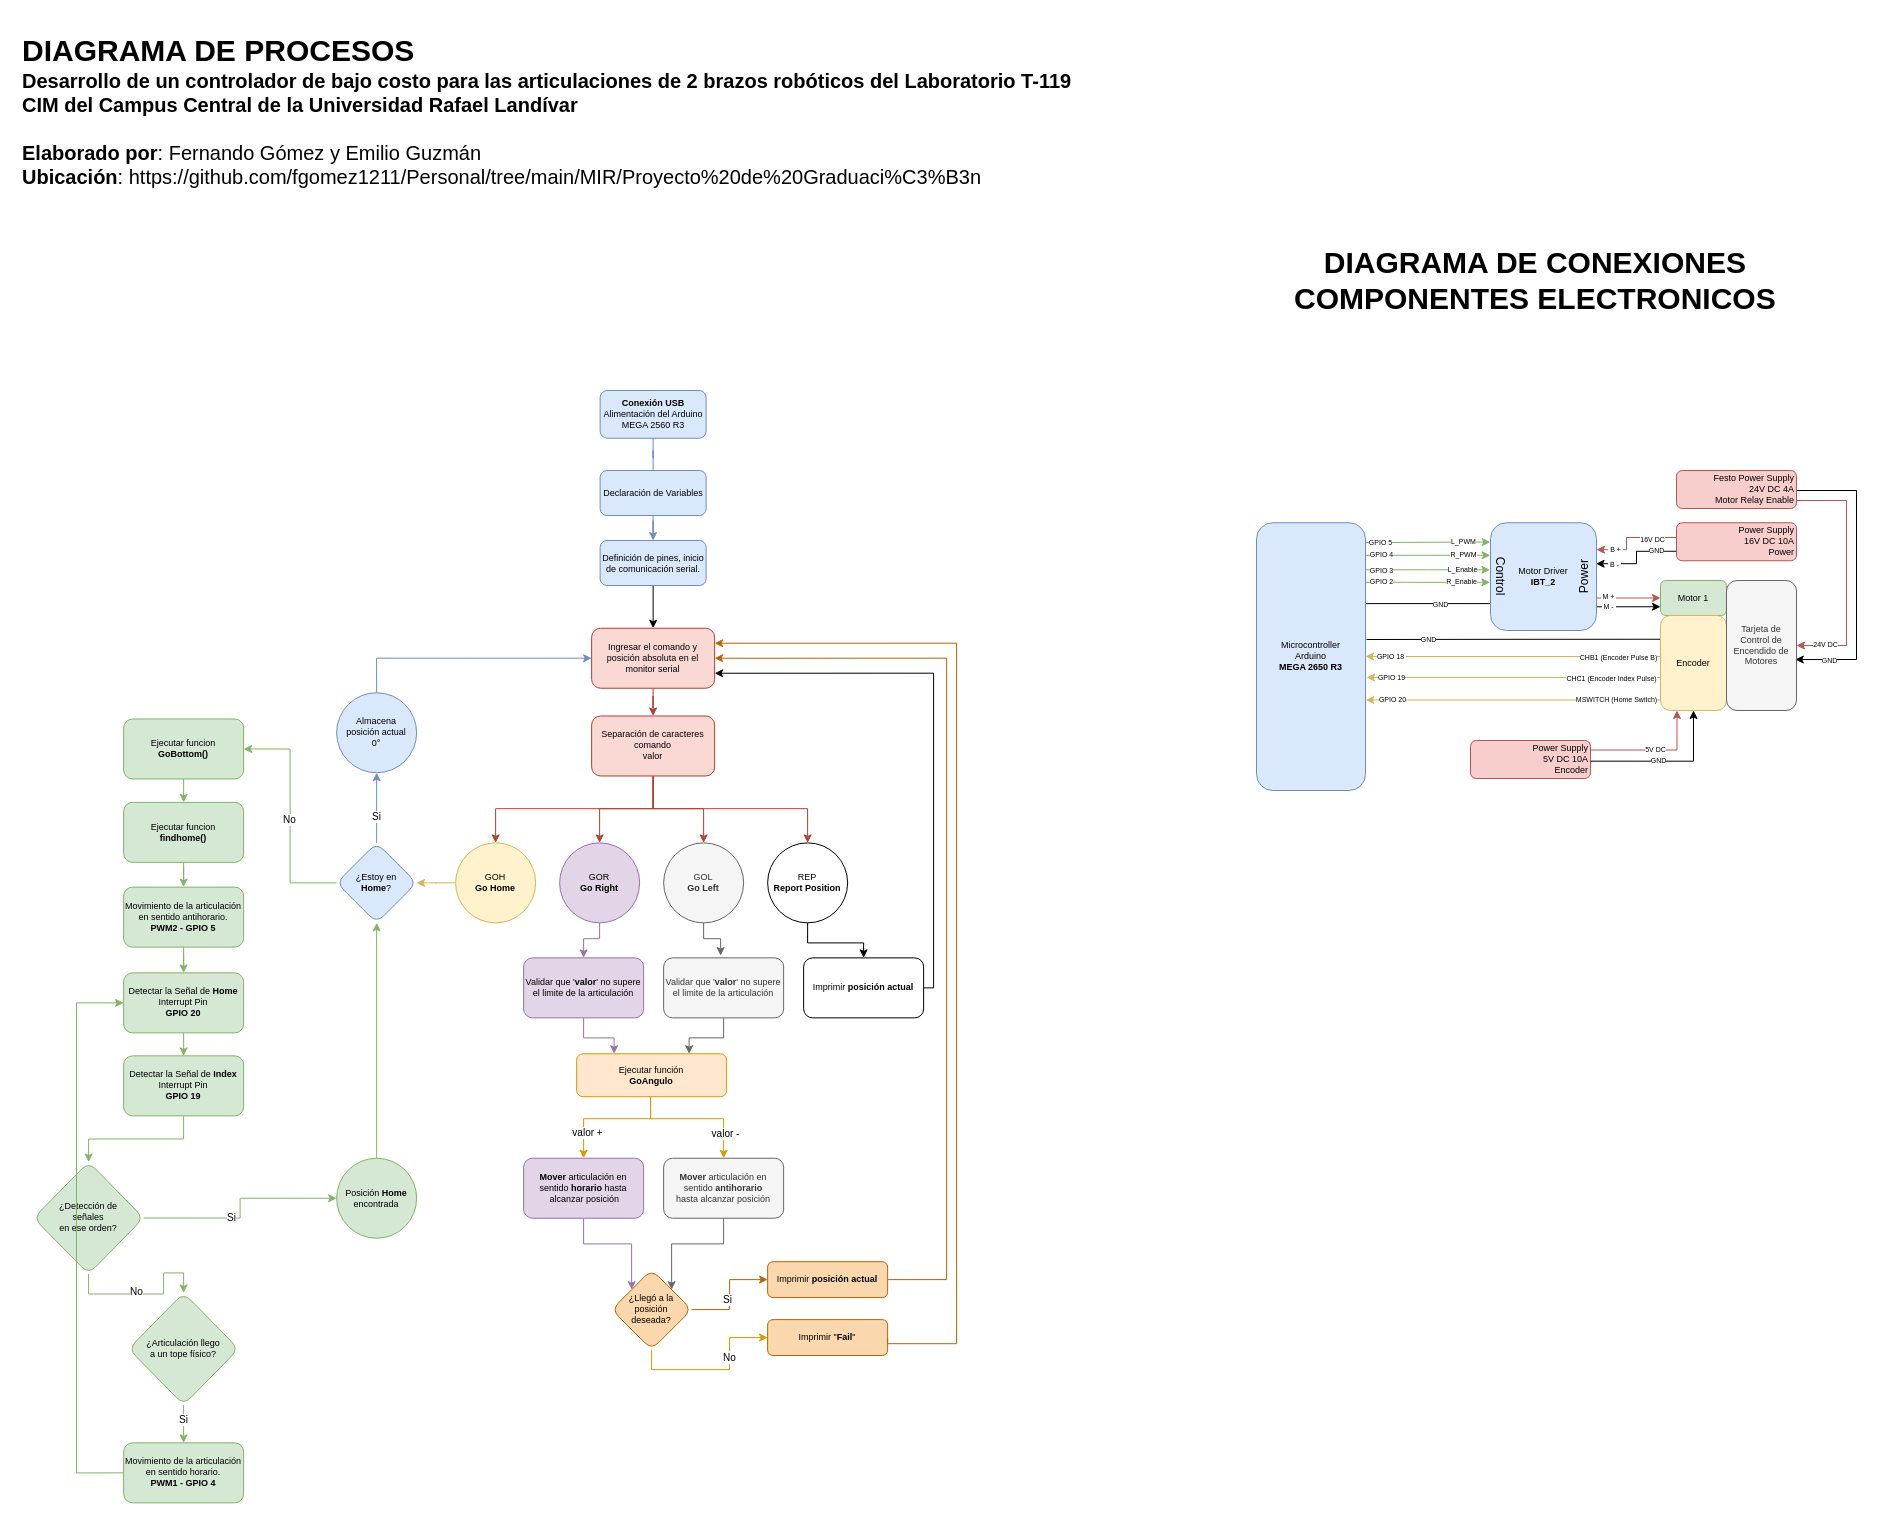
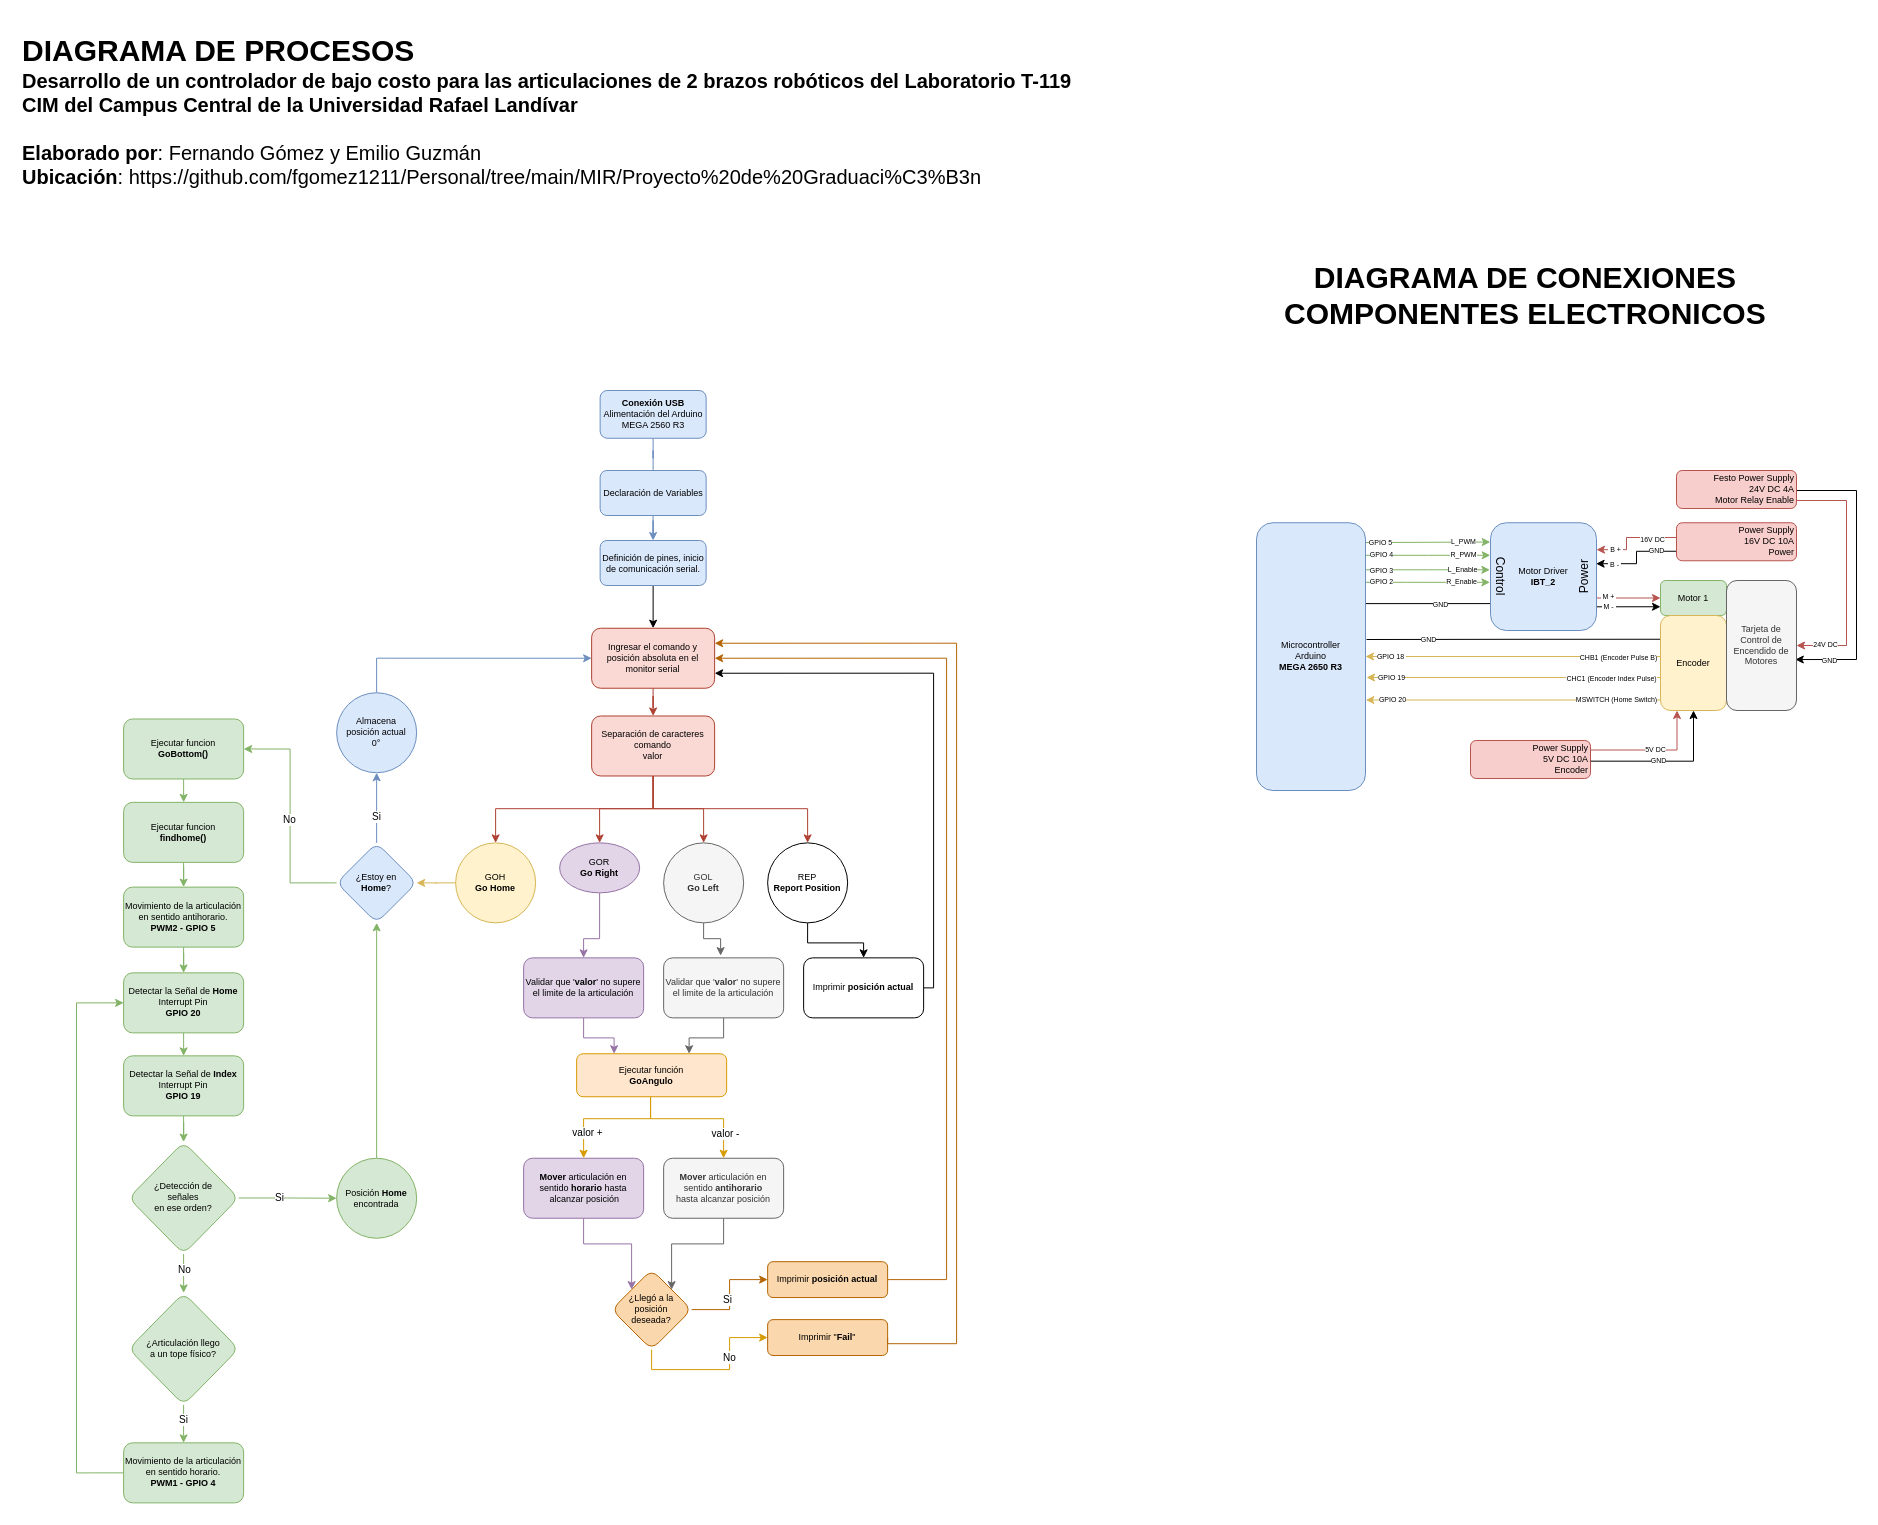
(1541, 281) -> (1531, 296)
(600, 883) -> (600, 868)
(89, 1218) -> (184, 1198)
